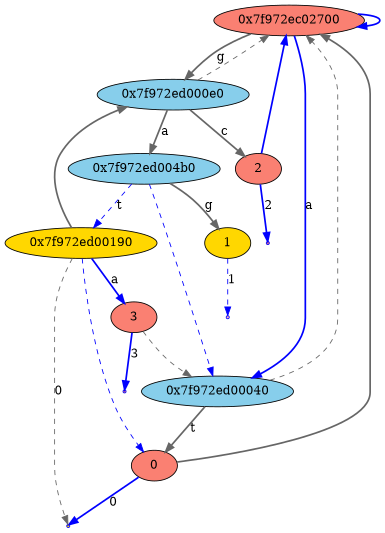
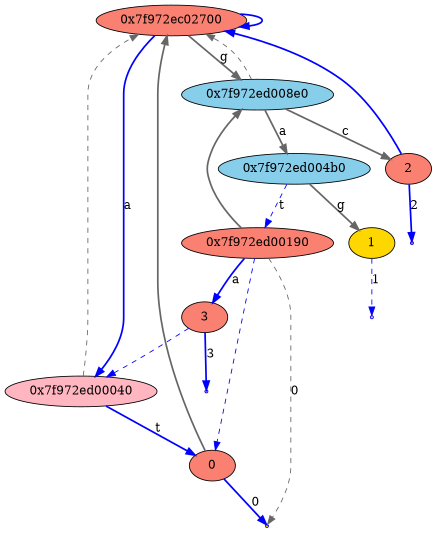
(173, 95) -> (258, 95)
(81, 243) -> (258, 243)
(181, 276) -> none
(162, 354) -> (152, 351)
(217, 391) -> (81, 391)
(188, 426) -> (147, 428)
